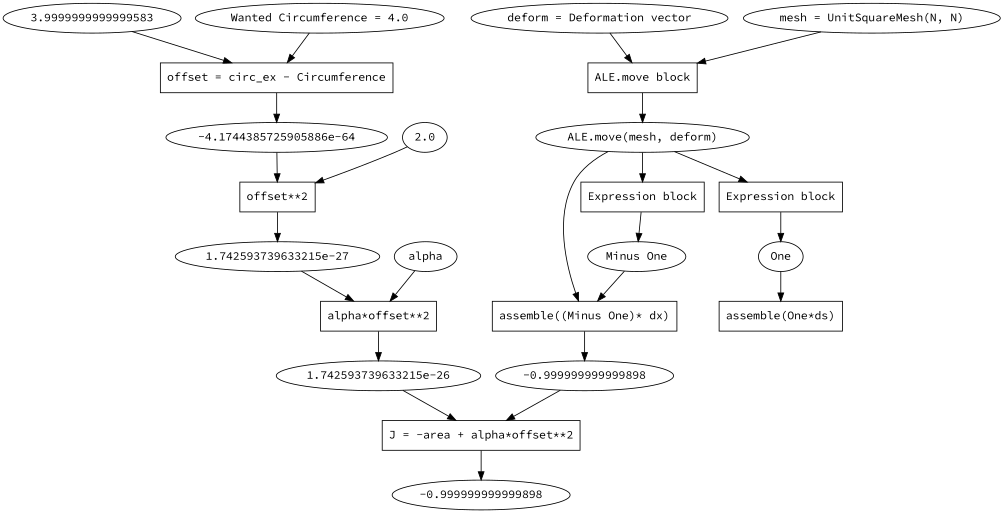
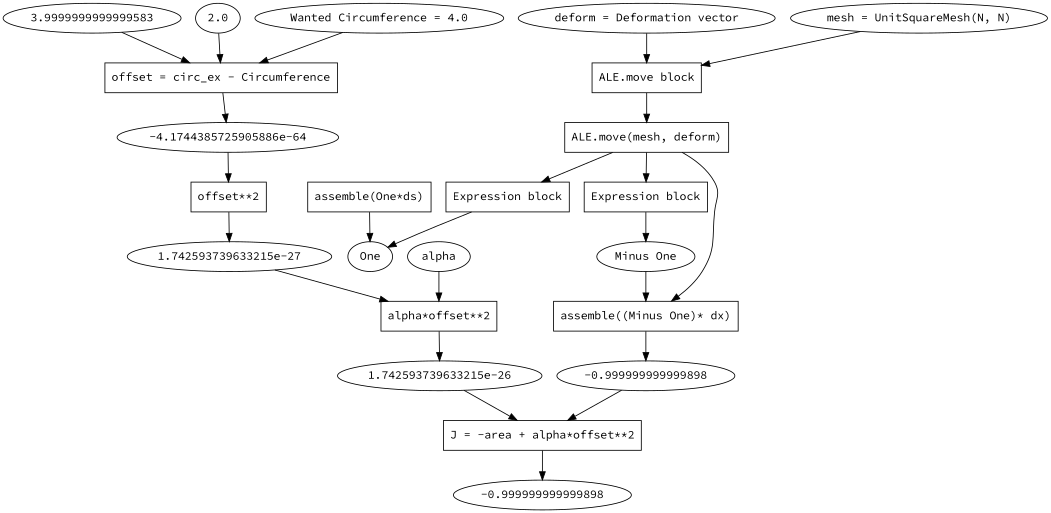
(643, 137) -> (647, 137)
(366, 164) -> (219, 44)
(781, 282) -> (370, 223)
